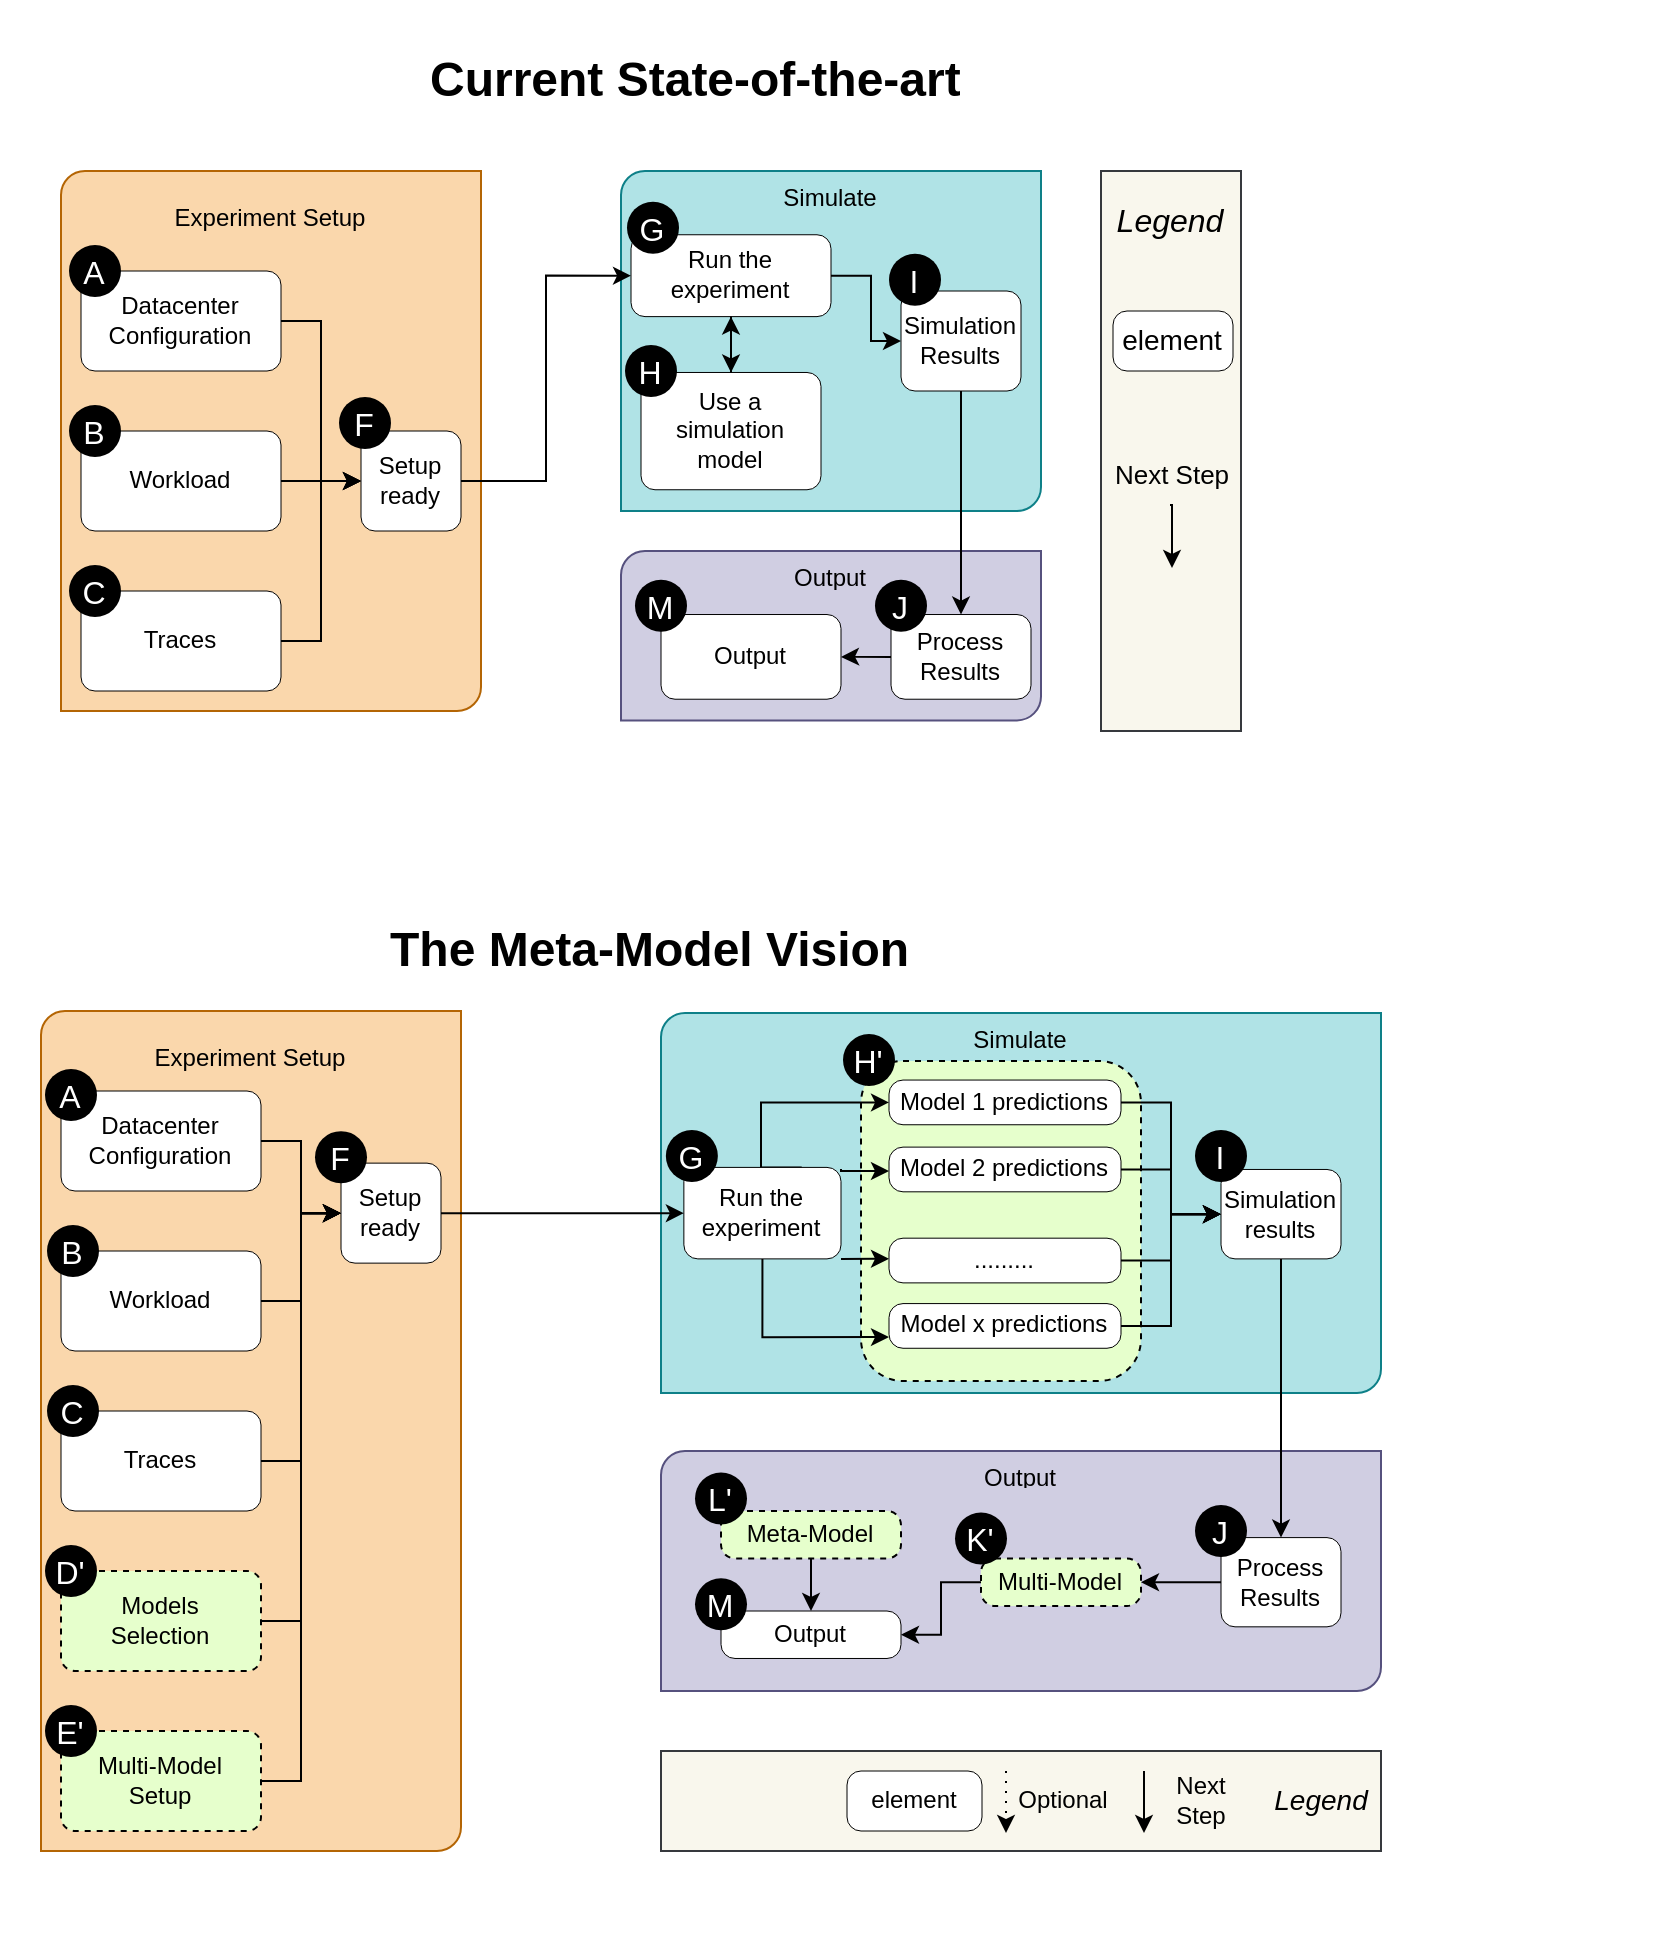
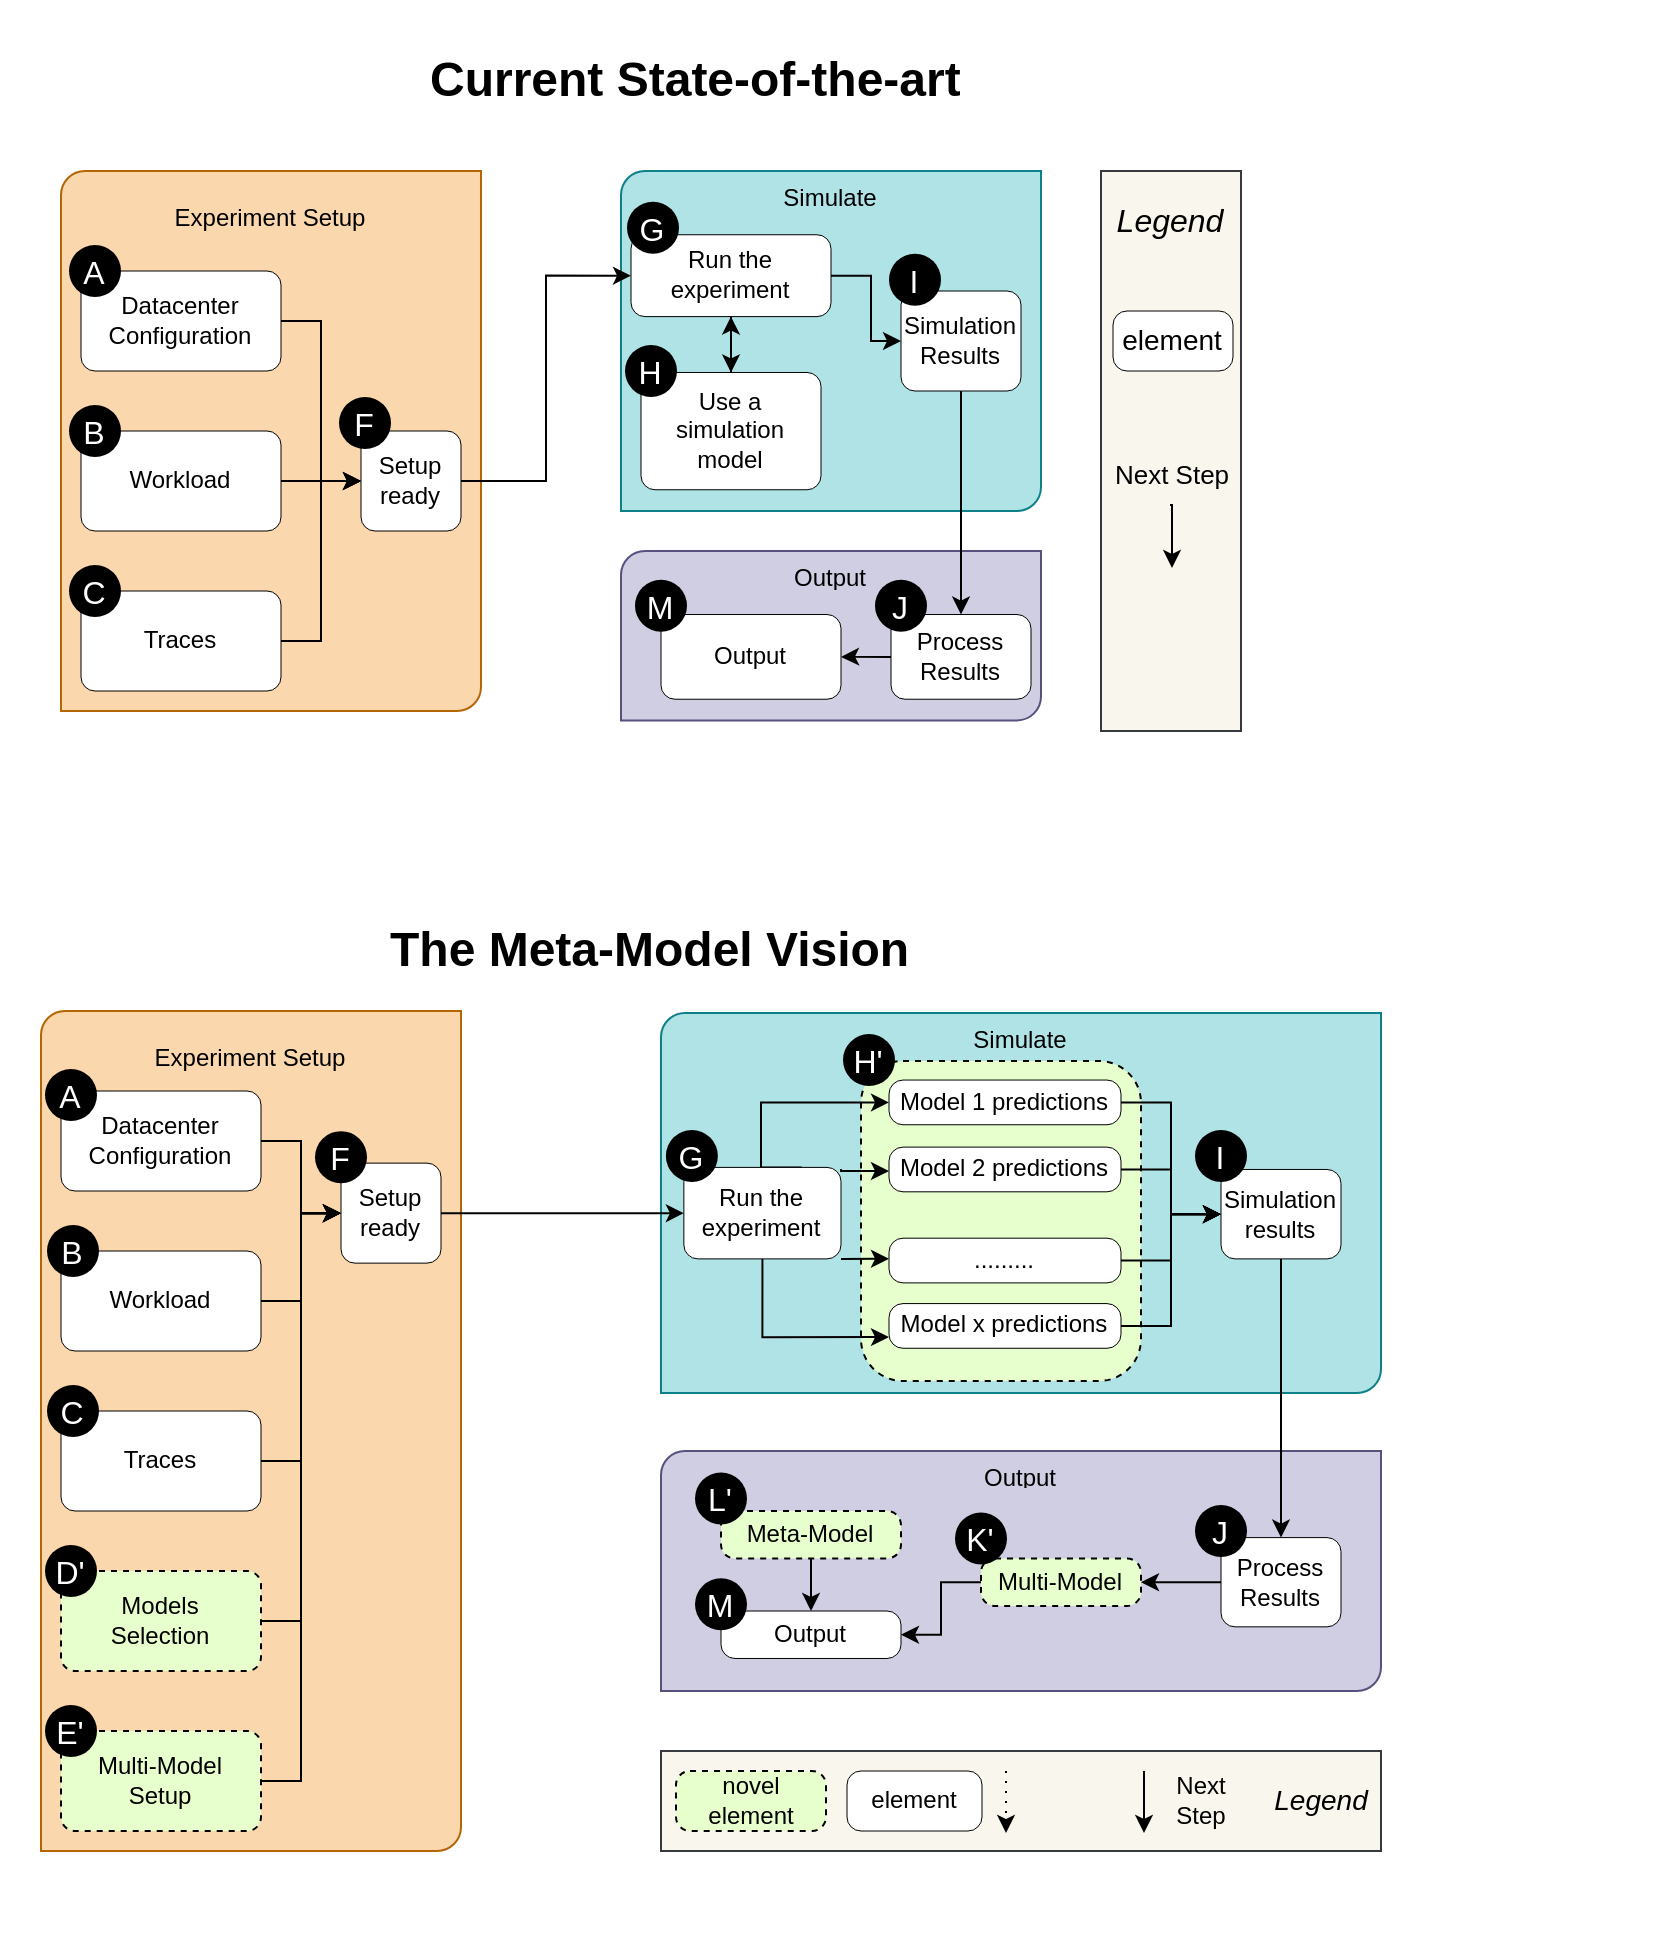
none -> (751, 1801)
(1063, 1801) -> none
